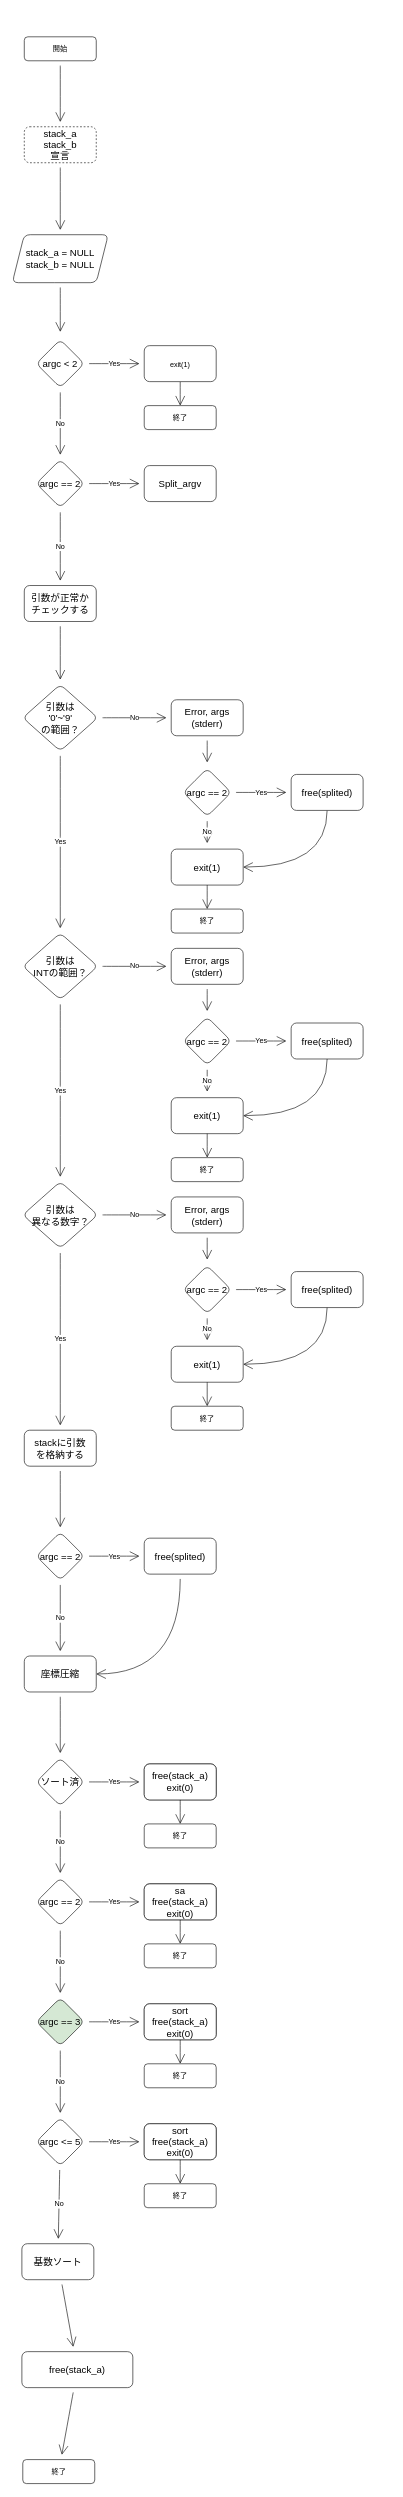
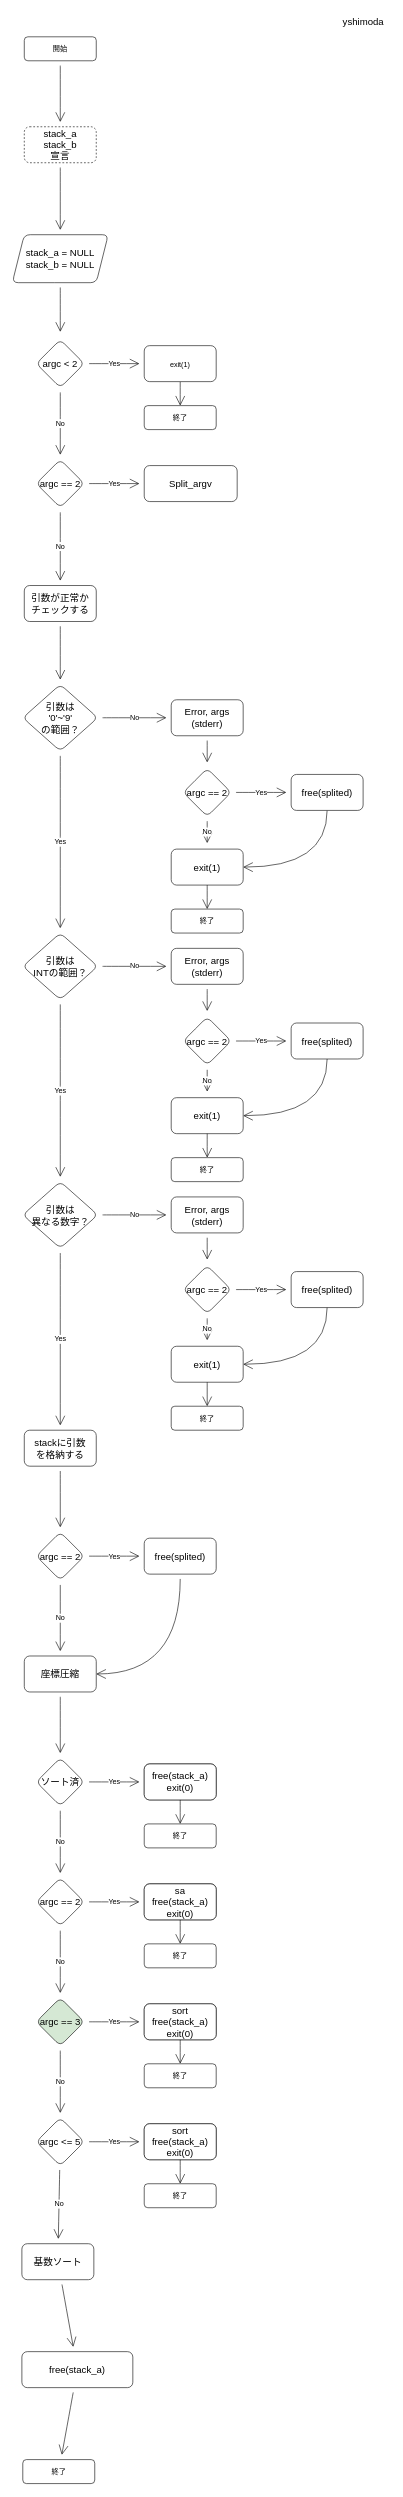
none -> (363, 21)
(180, 483) -> (191, 483)
